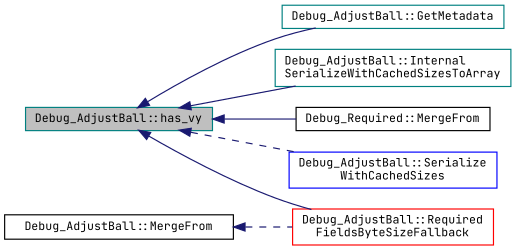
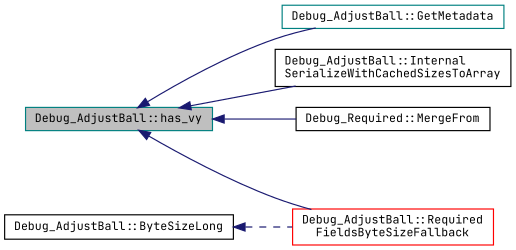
(393, 68) -> (393, 68)
(393, 170) -> none
(119, 227) -> (119, 227)
